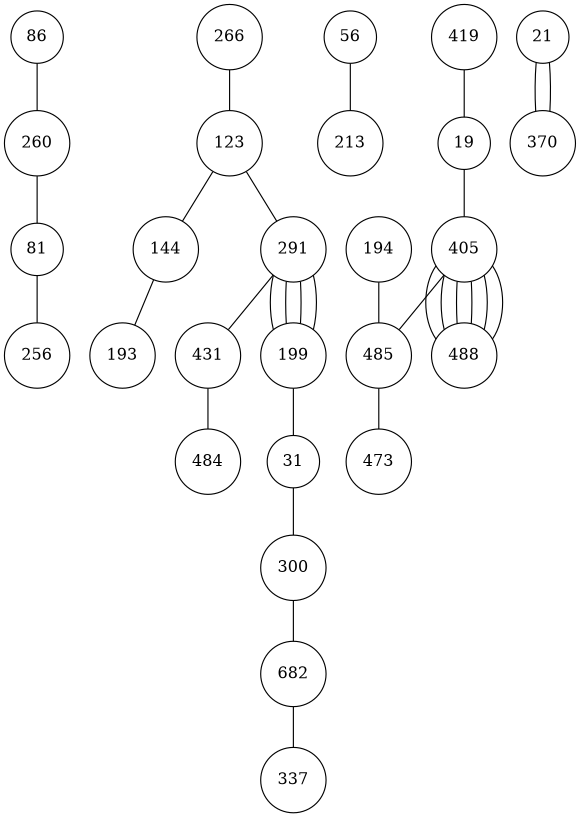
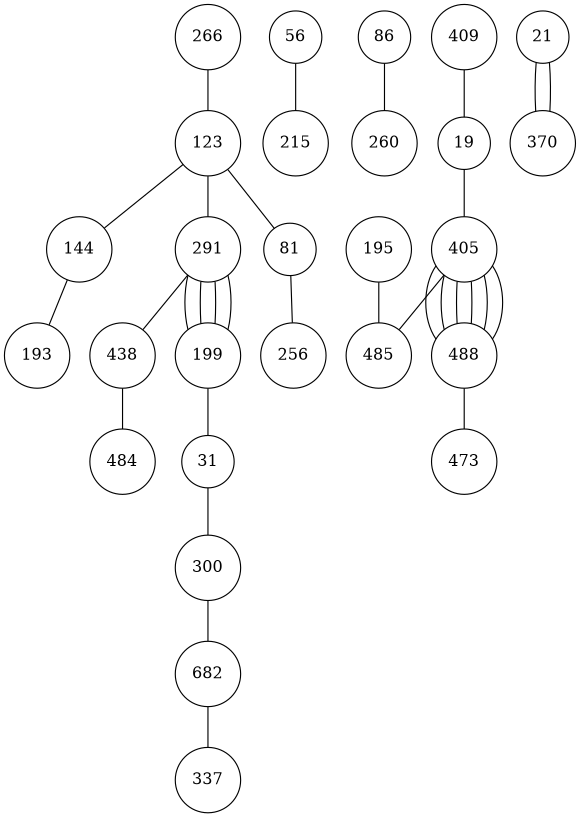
(464, 37) -> (464, 37)
(350, 143) -> (296, 143)
(37, 200) -> (251, 199)
(379, 249) -> (379, 249)
(208, 356) -> (123, 356)
(379, 409) -> (464, 409)
